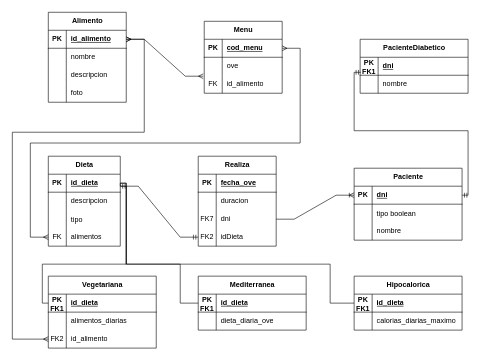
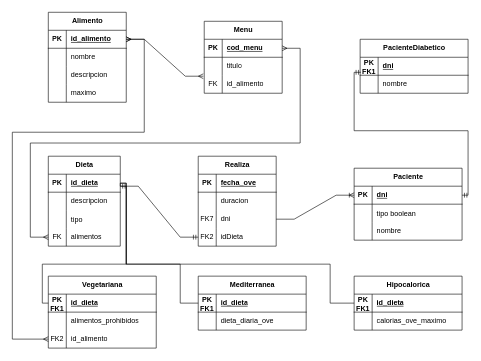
(233, 66) -> (237, 66)
(79, 93) -> (82, 93)
(102, 321) -> (108, 321)
(419, 321) -> (413, 321)
